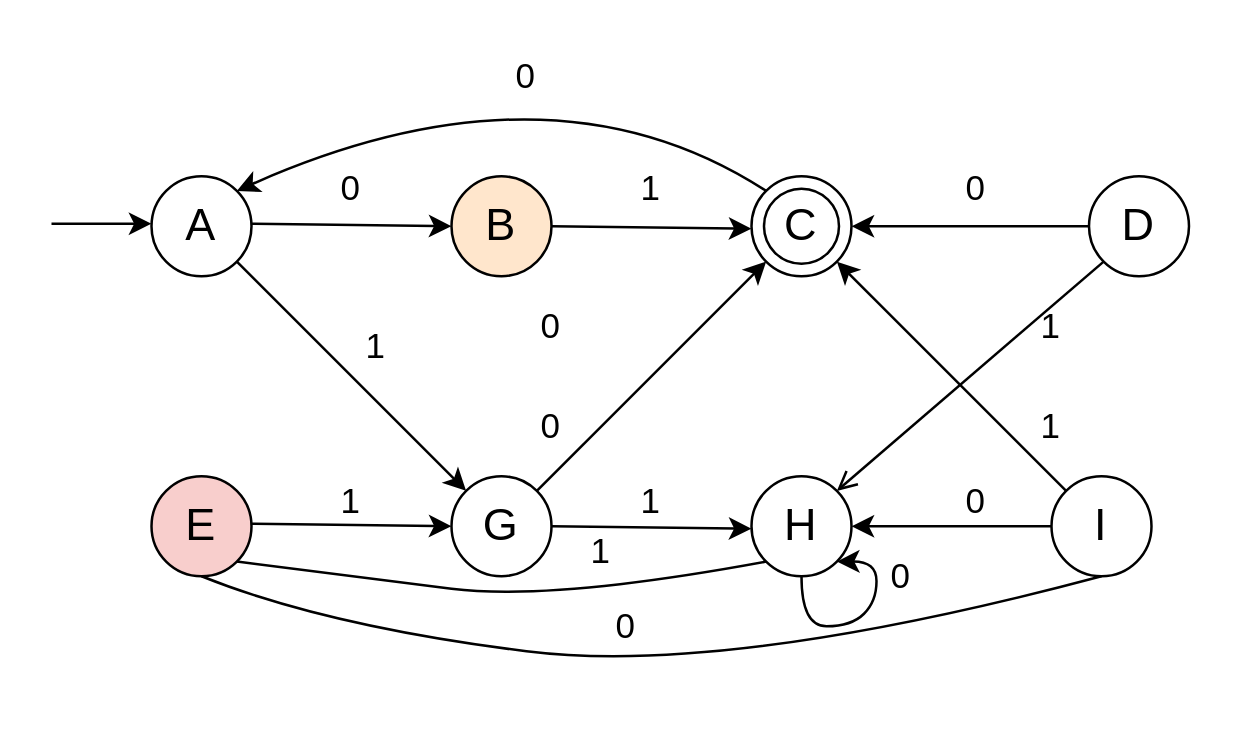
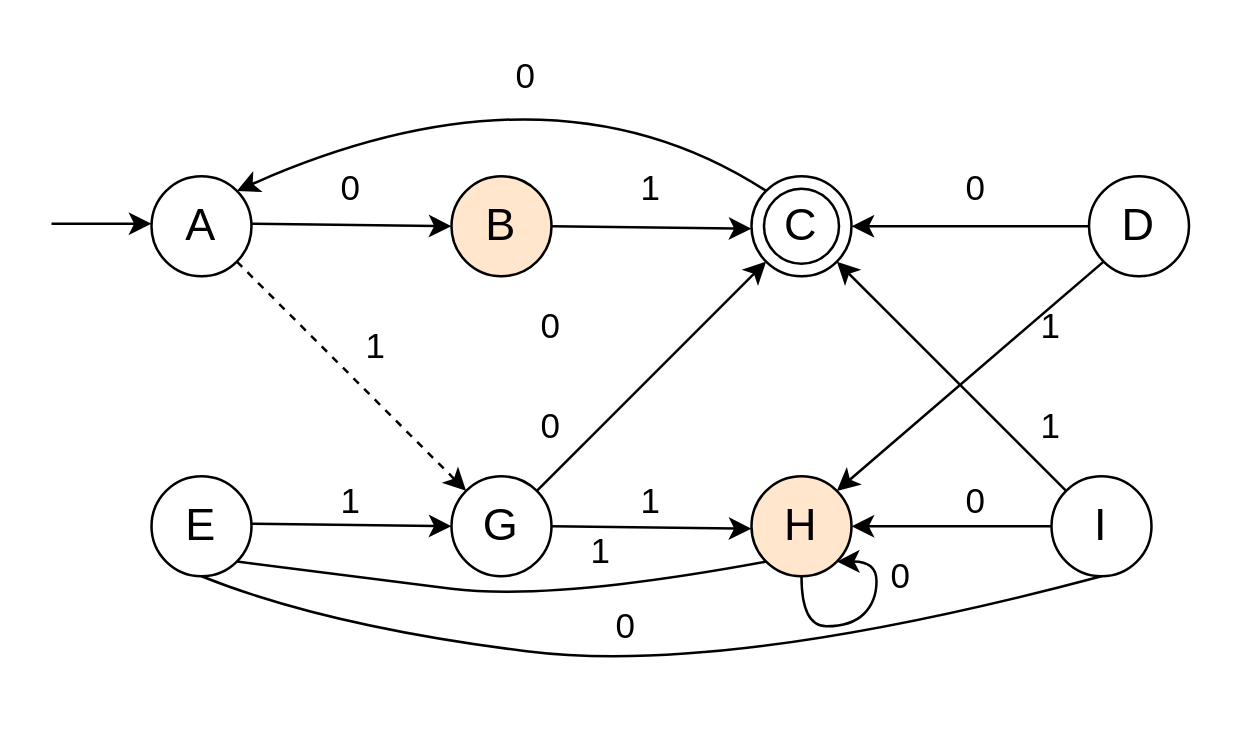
(344, 369) -> (344, 369)
(848, 481) -> (850, 479)
(201, 526) -> (201, 526)
(801, 526) -> (801, 526)
